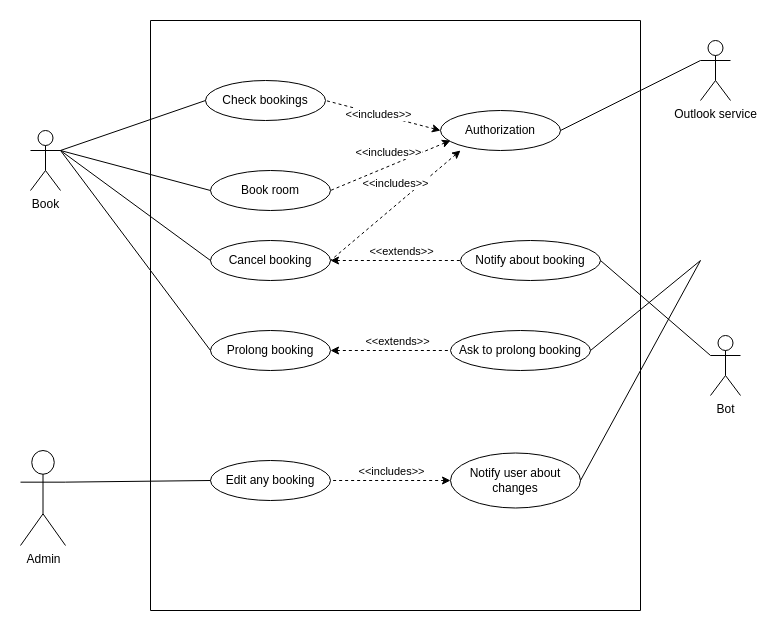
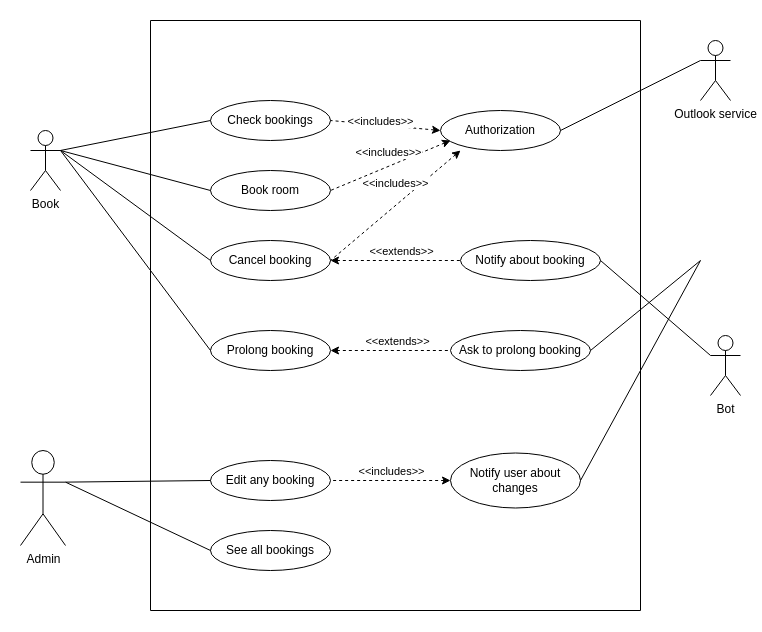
(266, 101) -> (271, 121)
none -> (139, 517)
none -> (271, 551)
